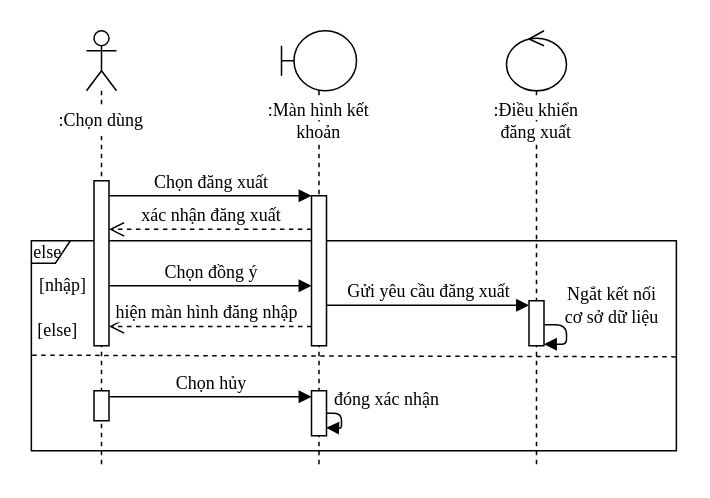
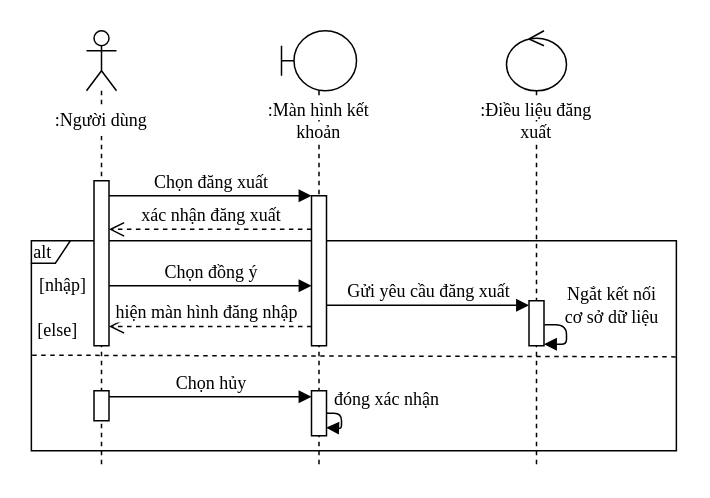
(101, 121) -> (101, 121)
(536, 121) -> (536, 121)
(52, 253) -> (47, 253)
